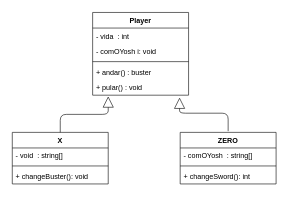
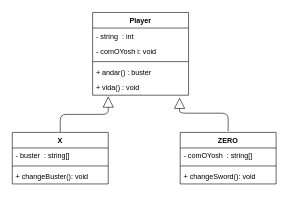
(117, 36) -> (121, 36)
(123, 88) -> (121, 88)
(46, 156) -> (51, 156)
(220, 176) -> (222, 176)
